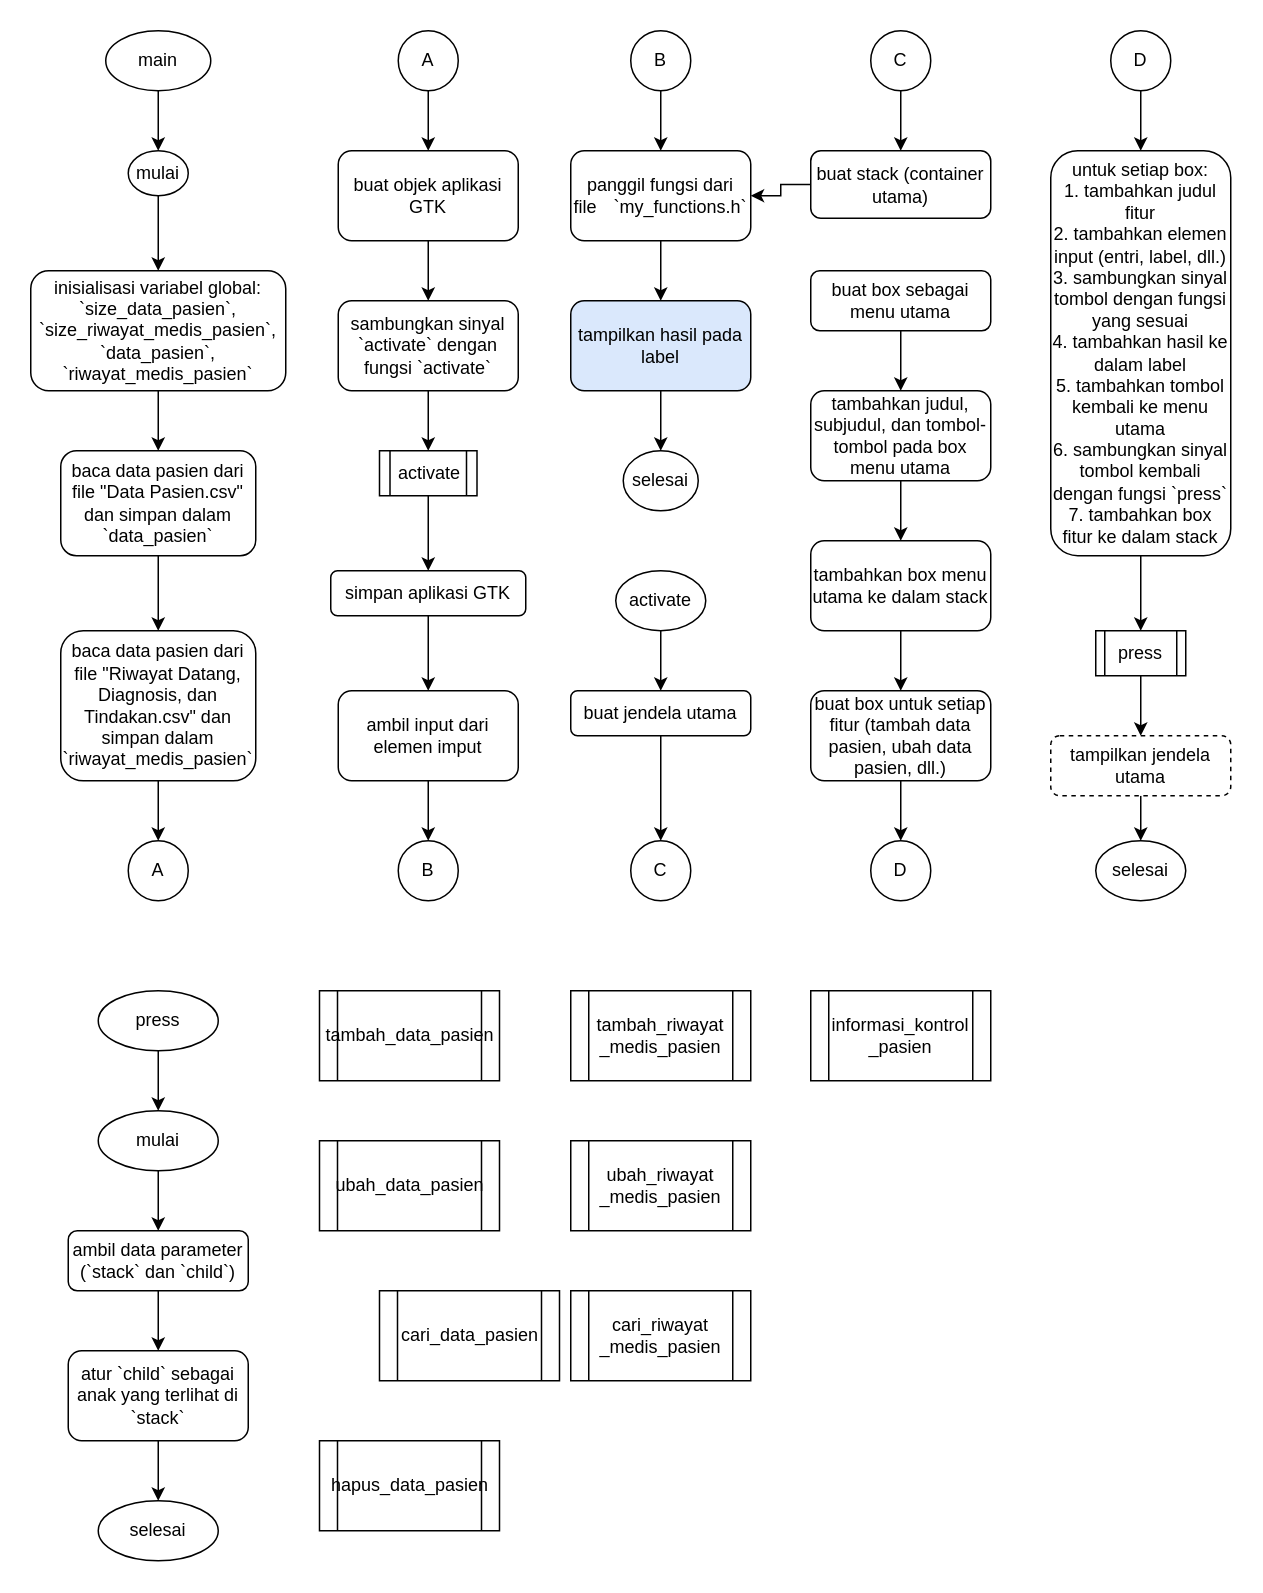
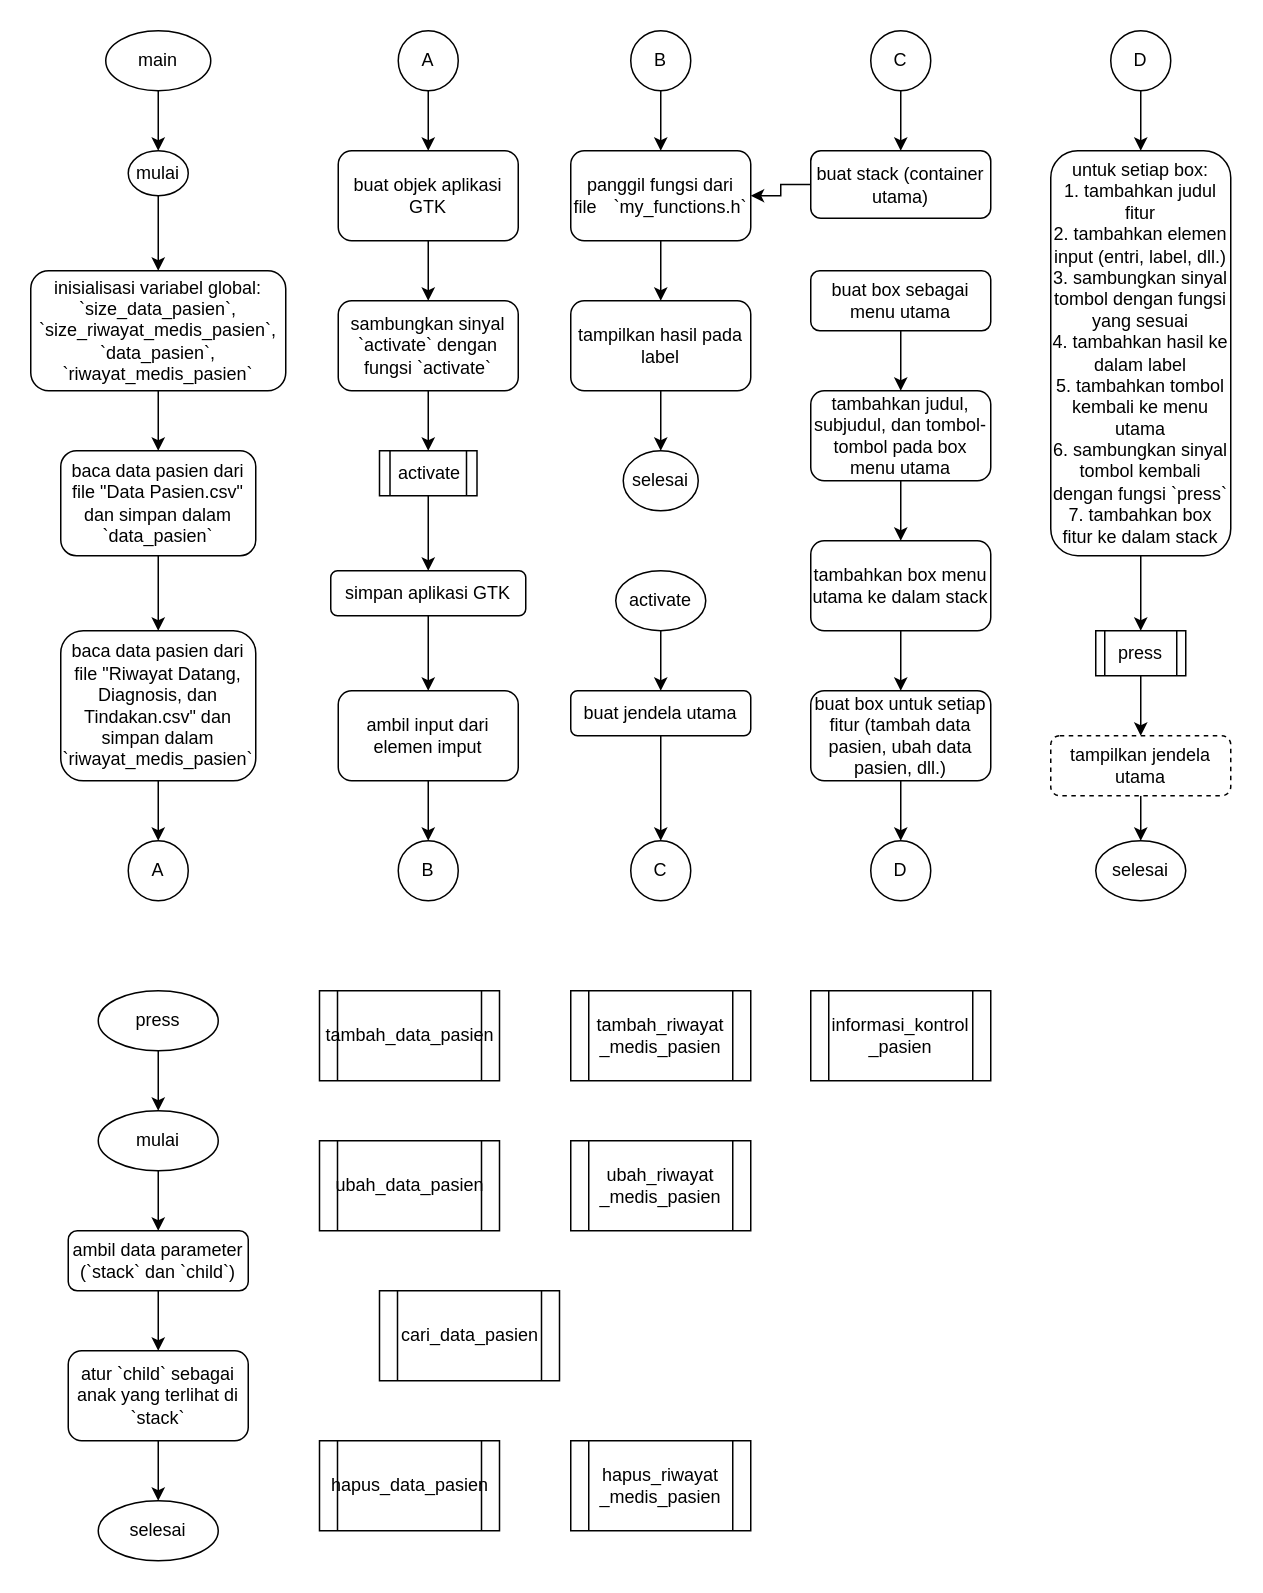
(661, 346) -> (661, 346)
(661, 1336) -> none
none -> (661, 1486)
